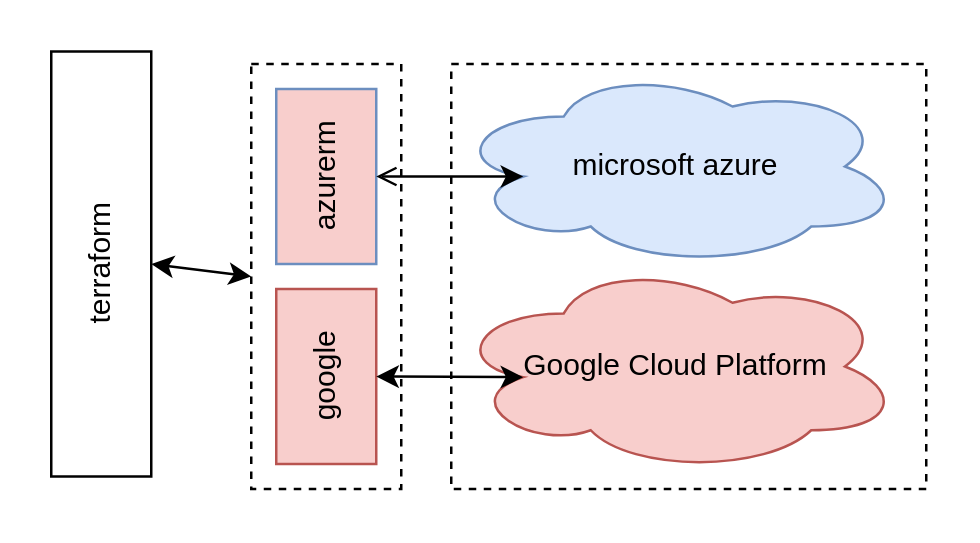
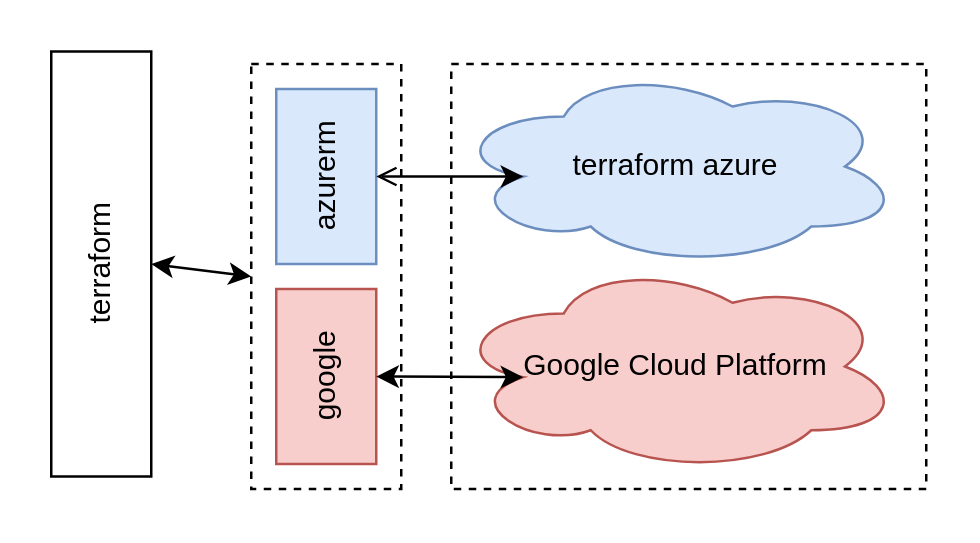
(676, 166) -> (676, 166)
(326, 176) -> (326, 176)
